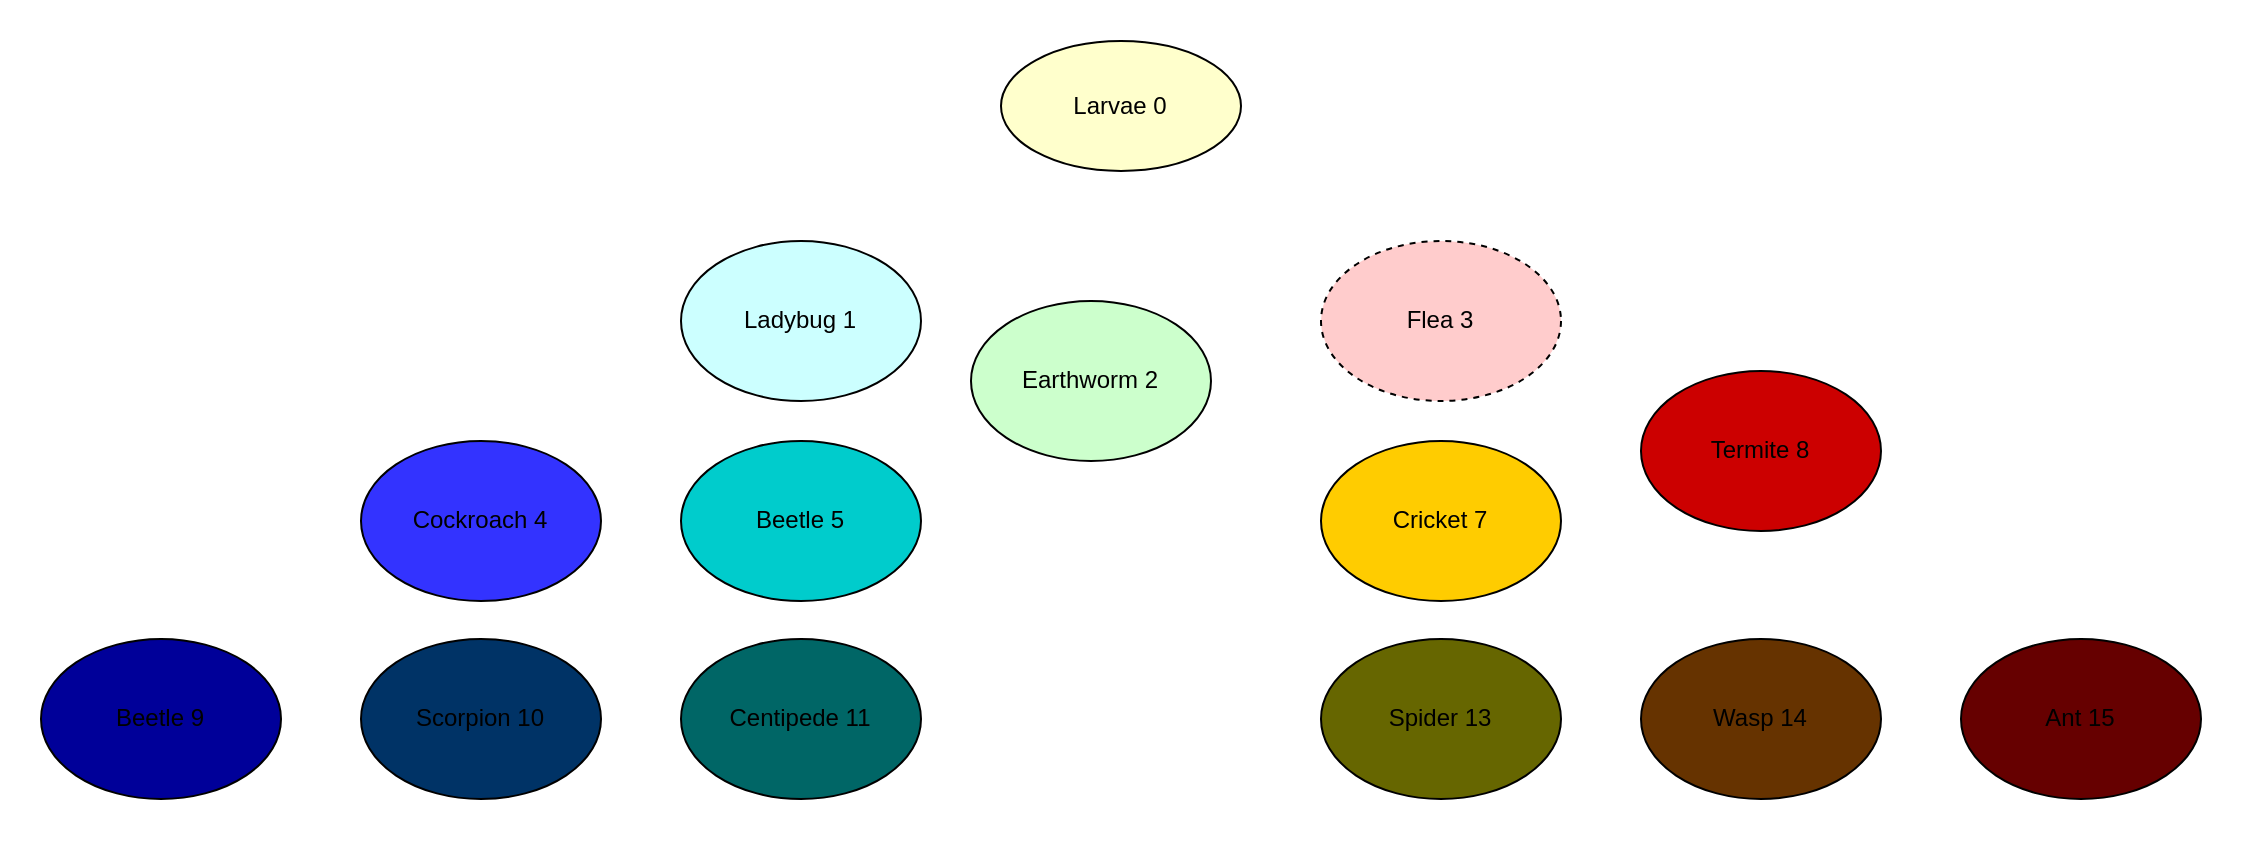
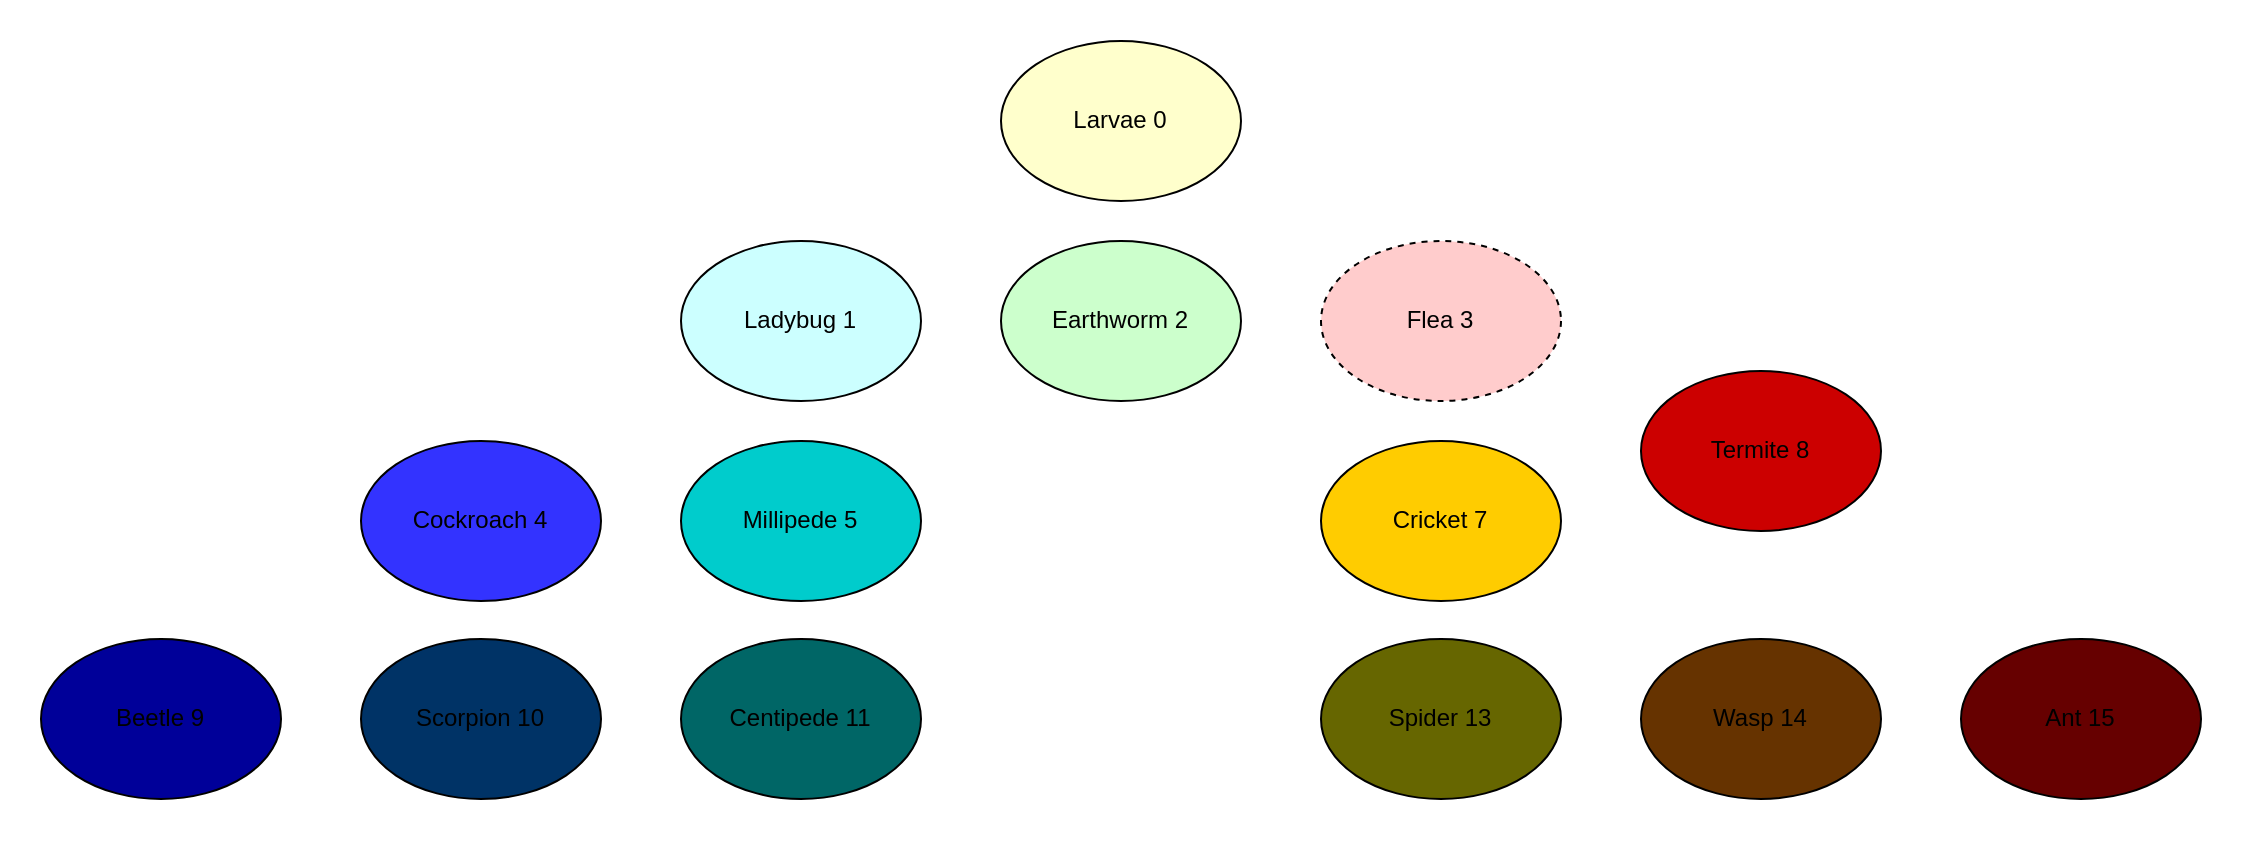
(1121, 106) -> (1121, 121)
(1091, 381) -> (1121, 321)
(801, 521) -> (801, 521)
